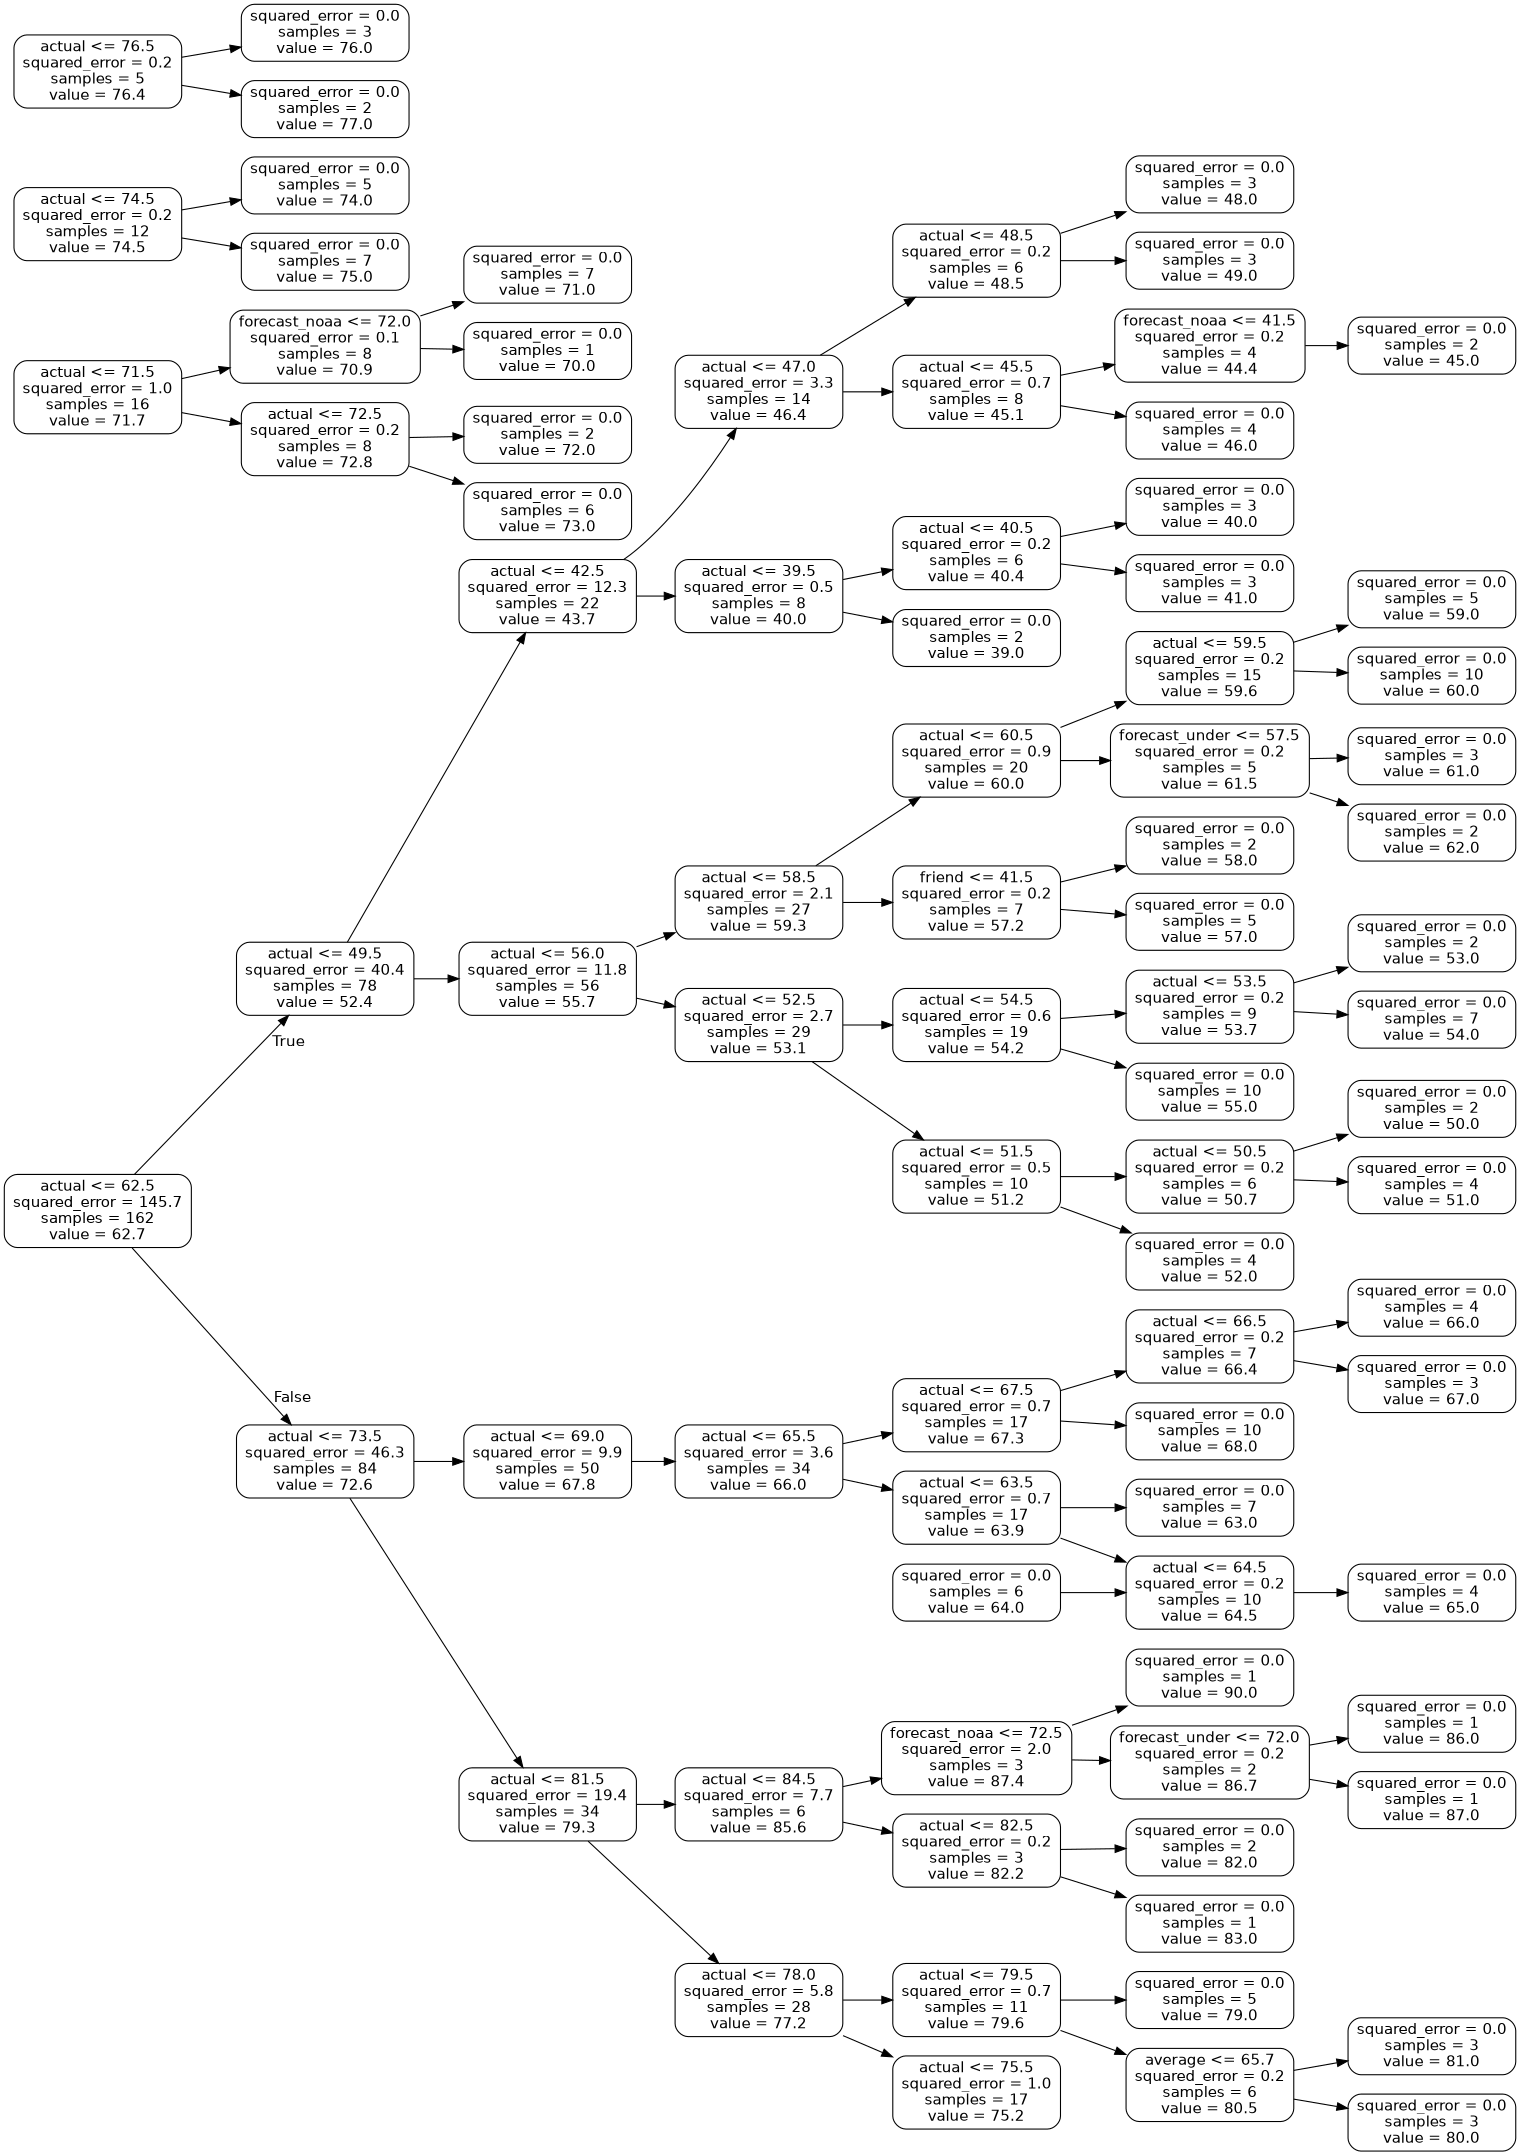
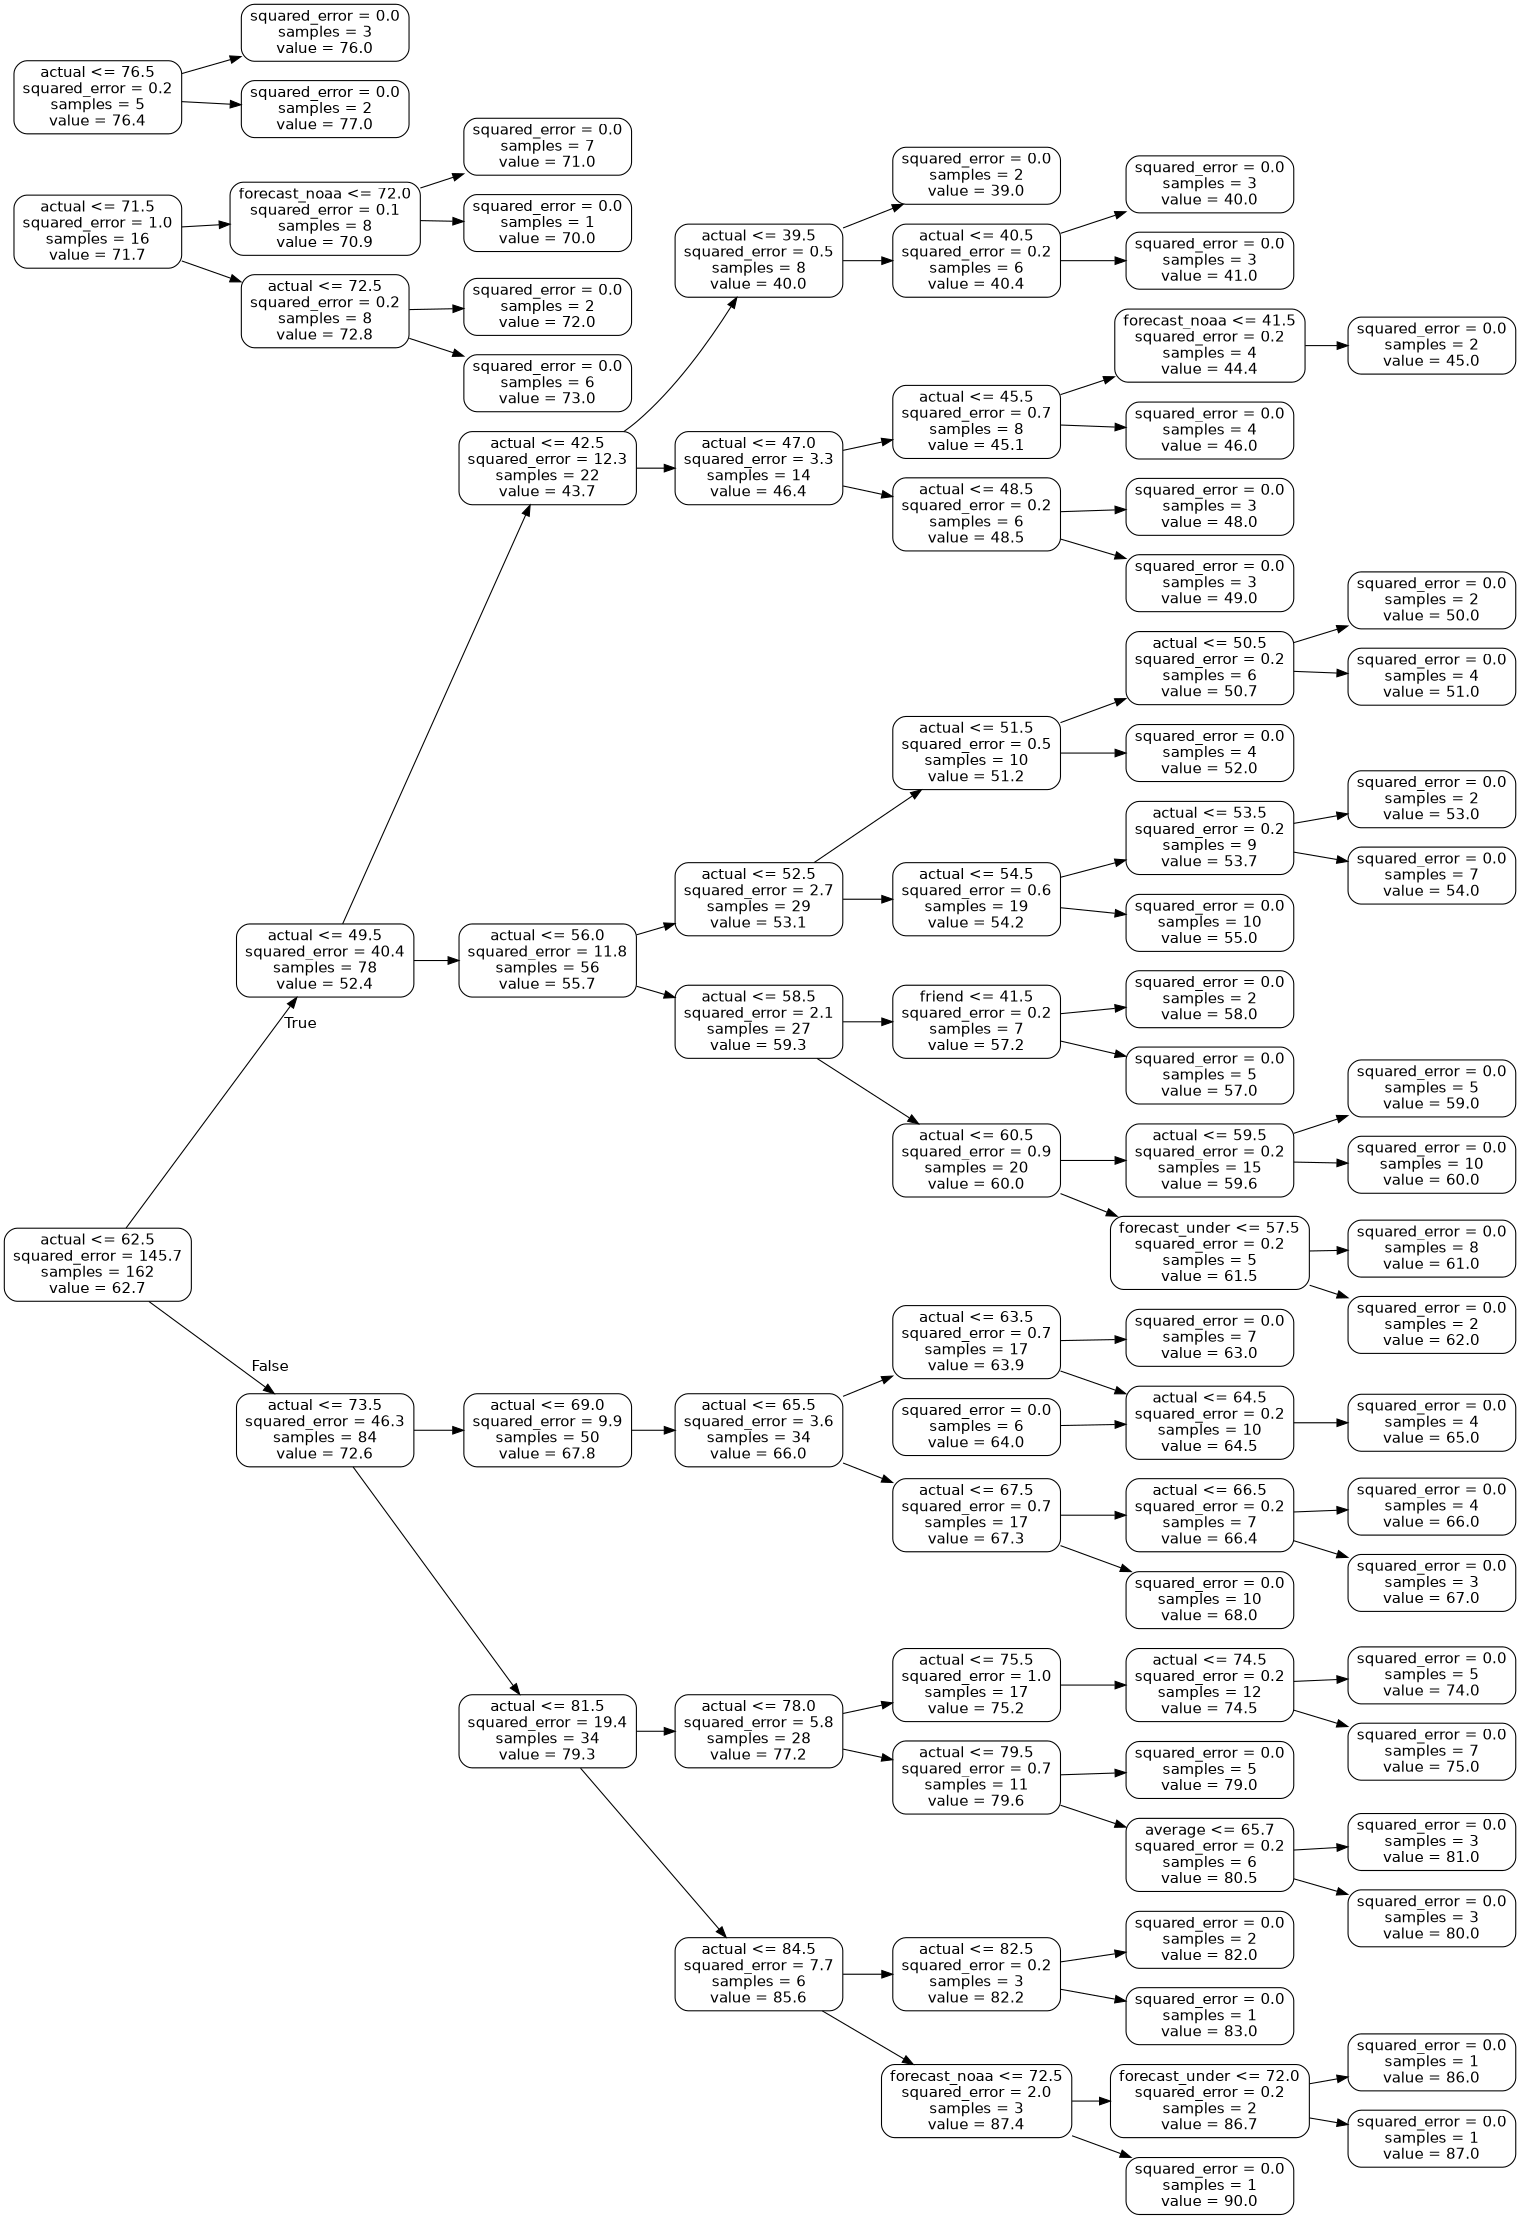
(1432, 756) -> (1432, 1249)
none -> (1088, 1685)
